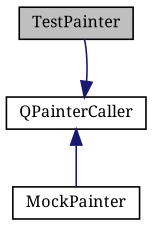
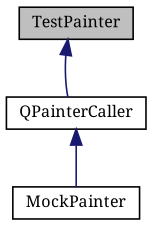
(87, 60) -> (66, 76)
